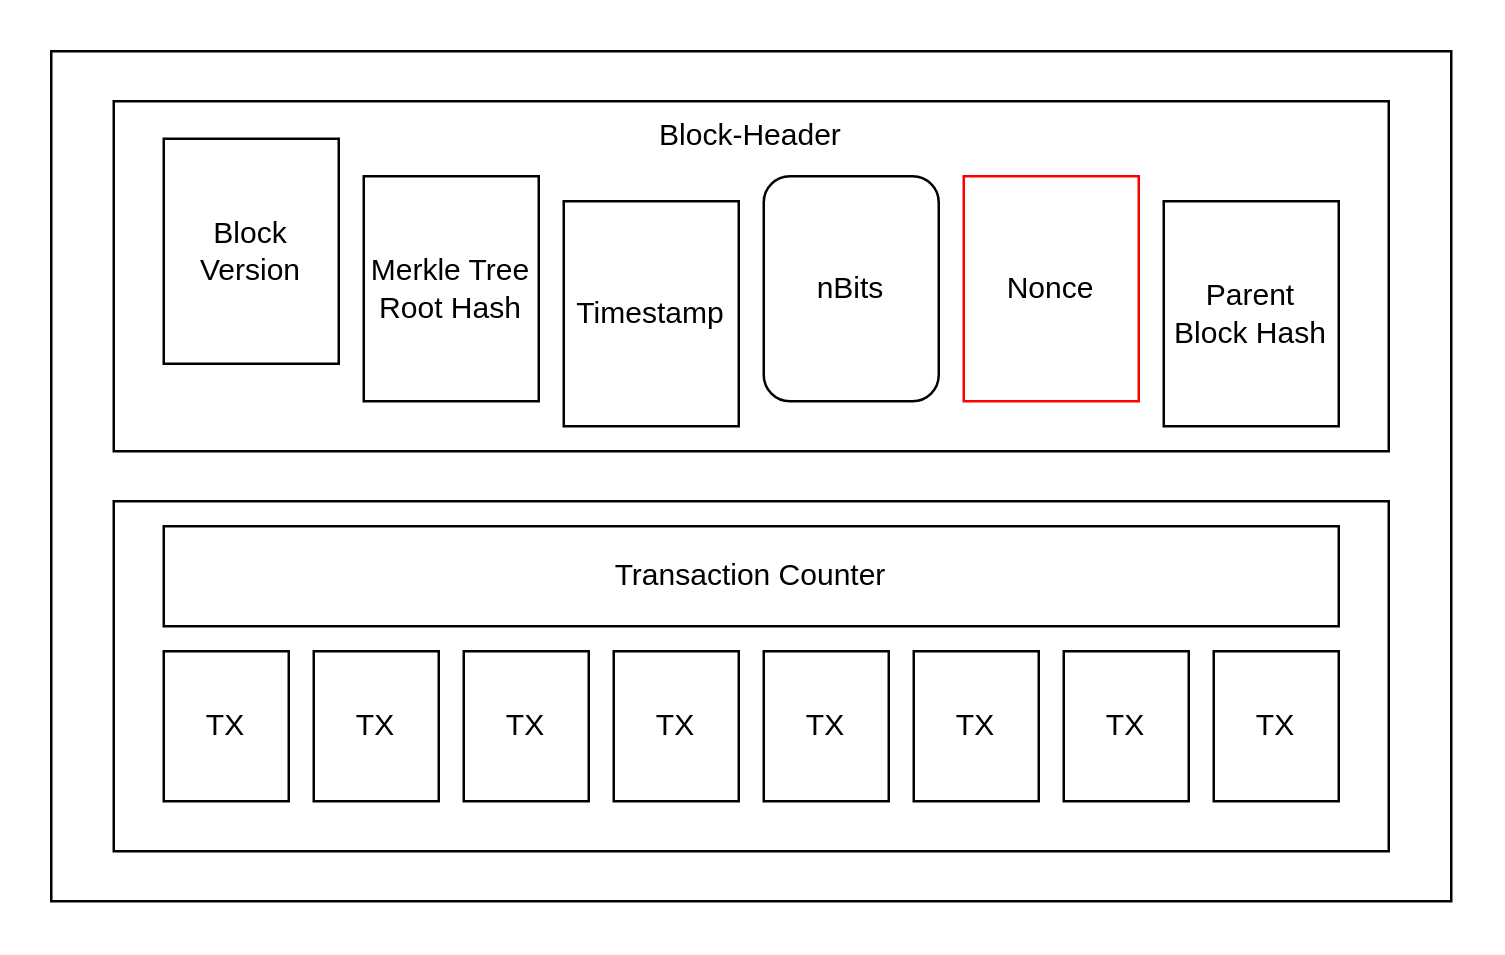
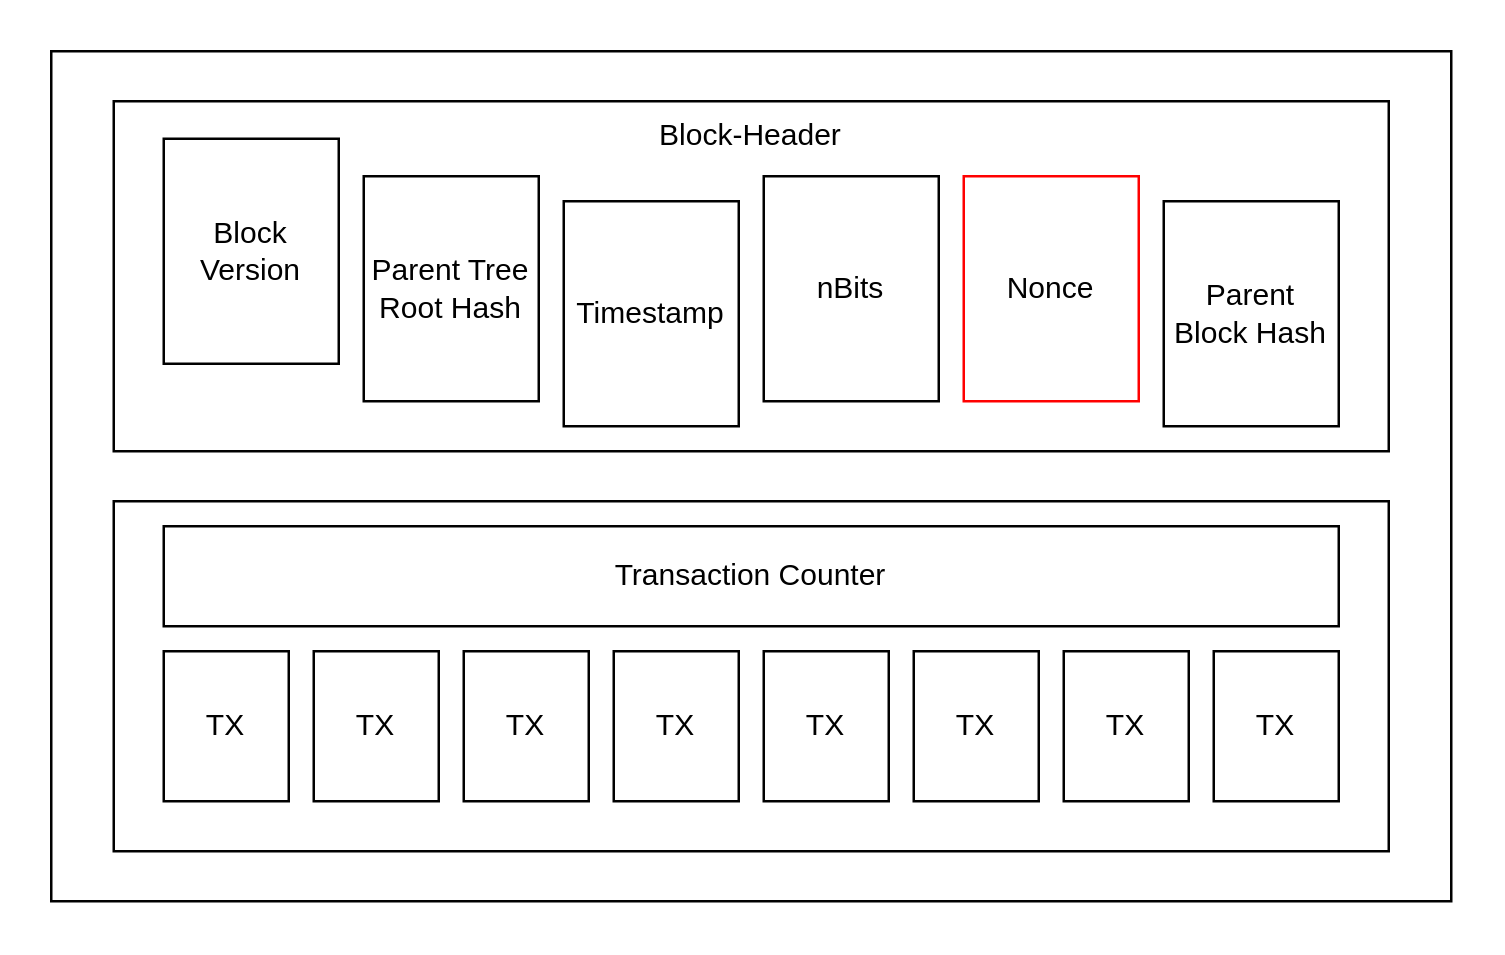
(451, 289) -> (451, 289)
(851, 289) -> (851, 289)
